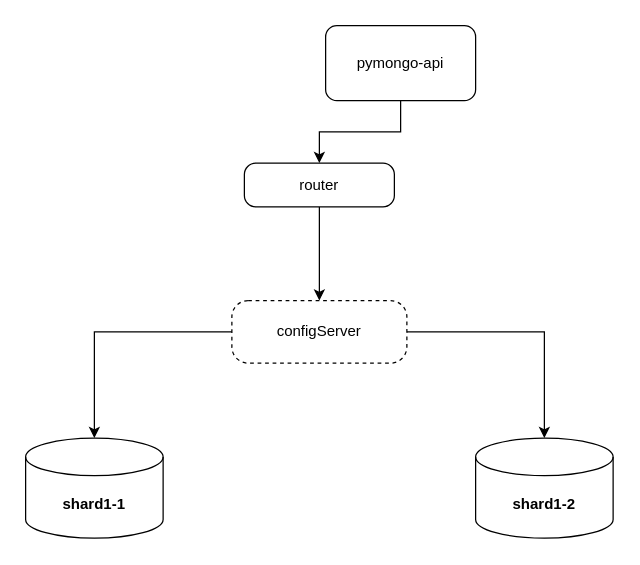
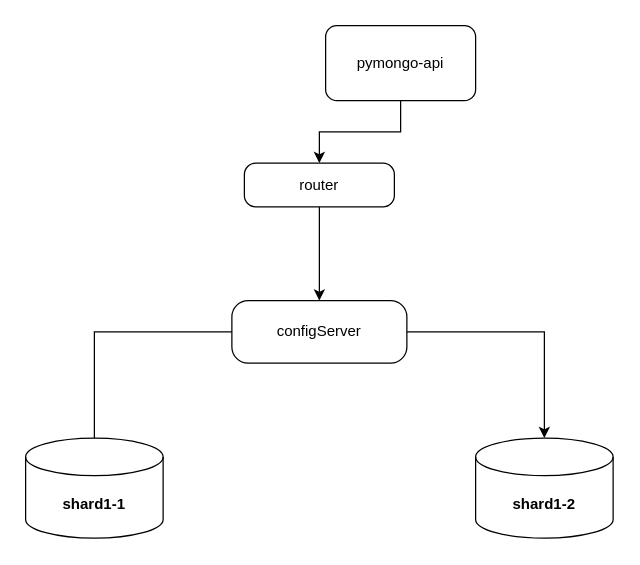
(319, 332) -> (319, 332)
(94, 428) -> (94, 431)
